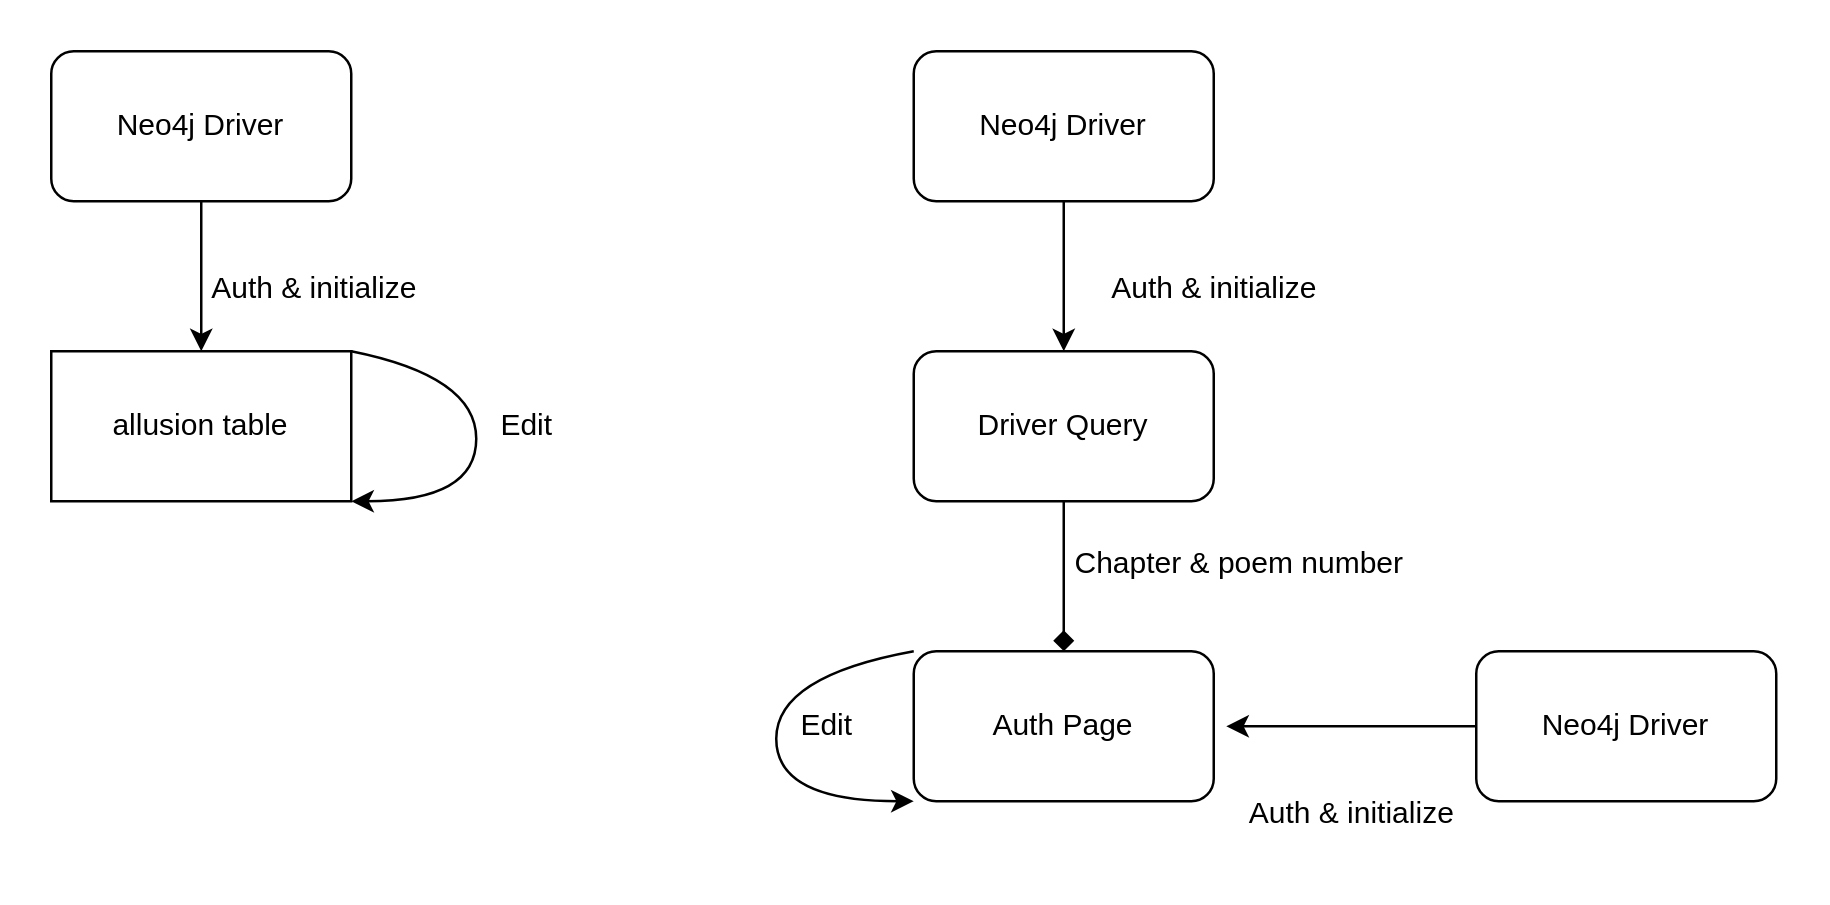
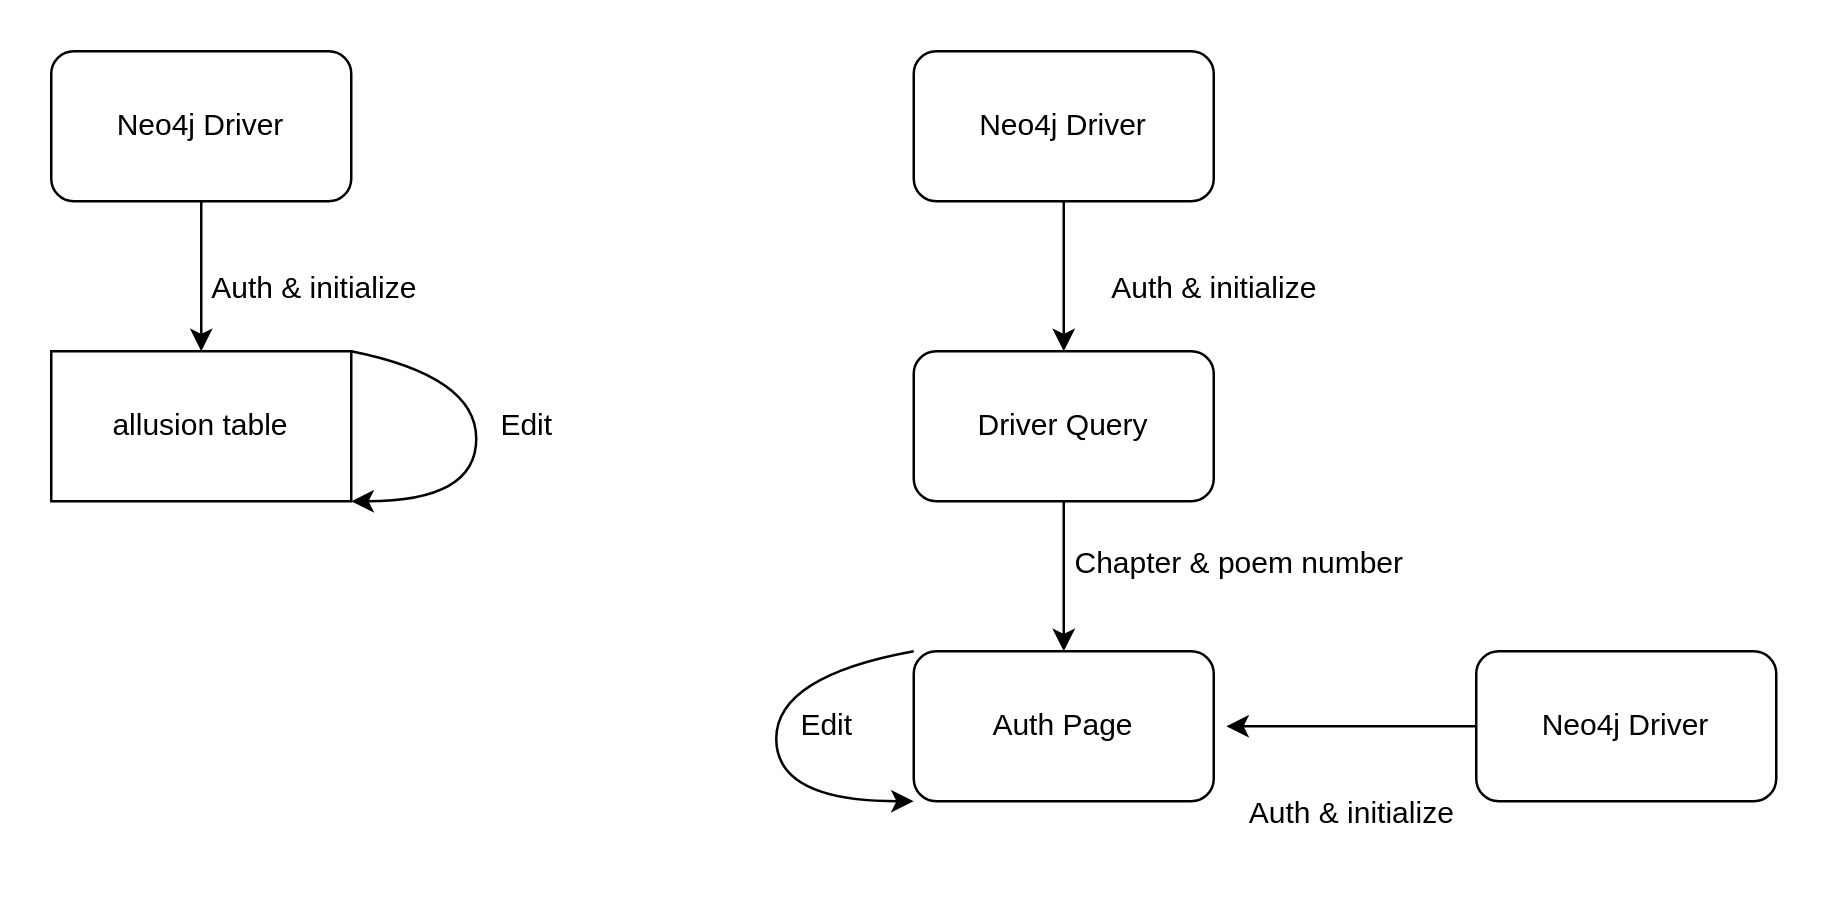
(1064, 631) -> (1064, 632)
